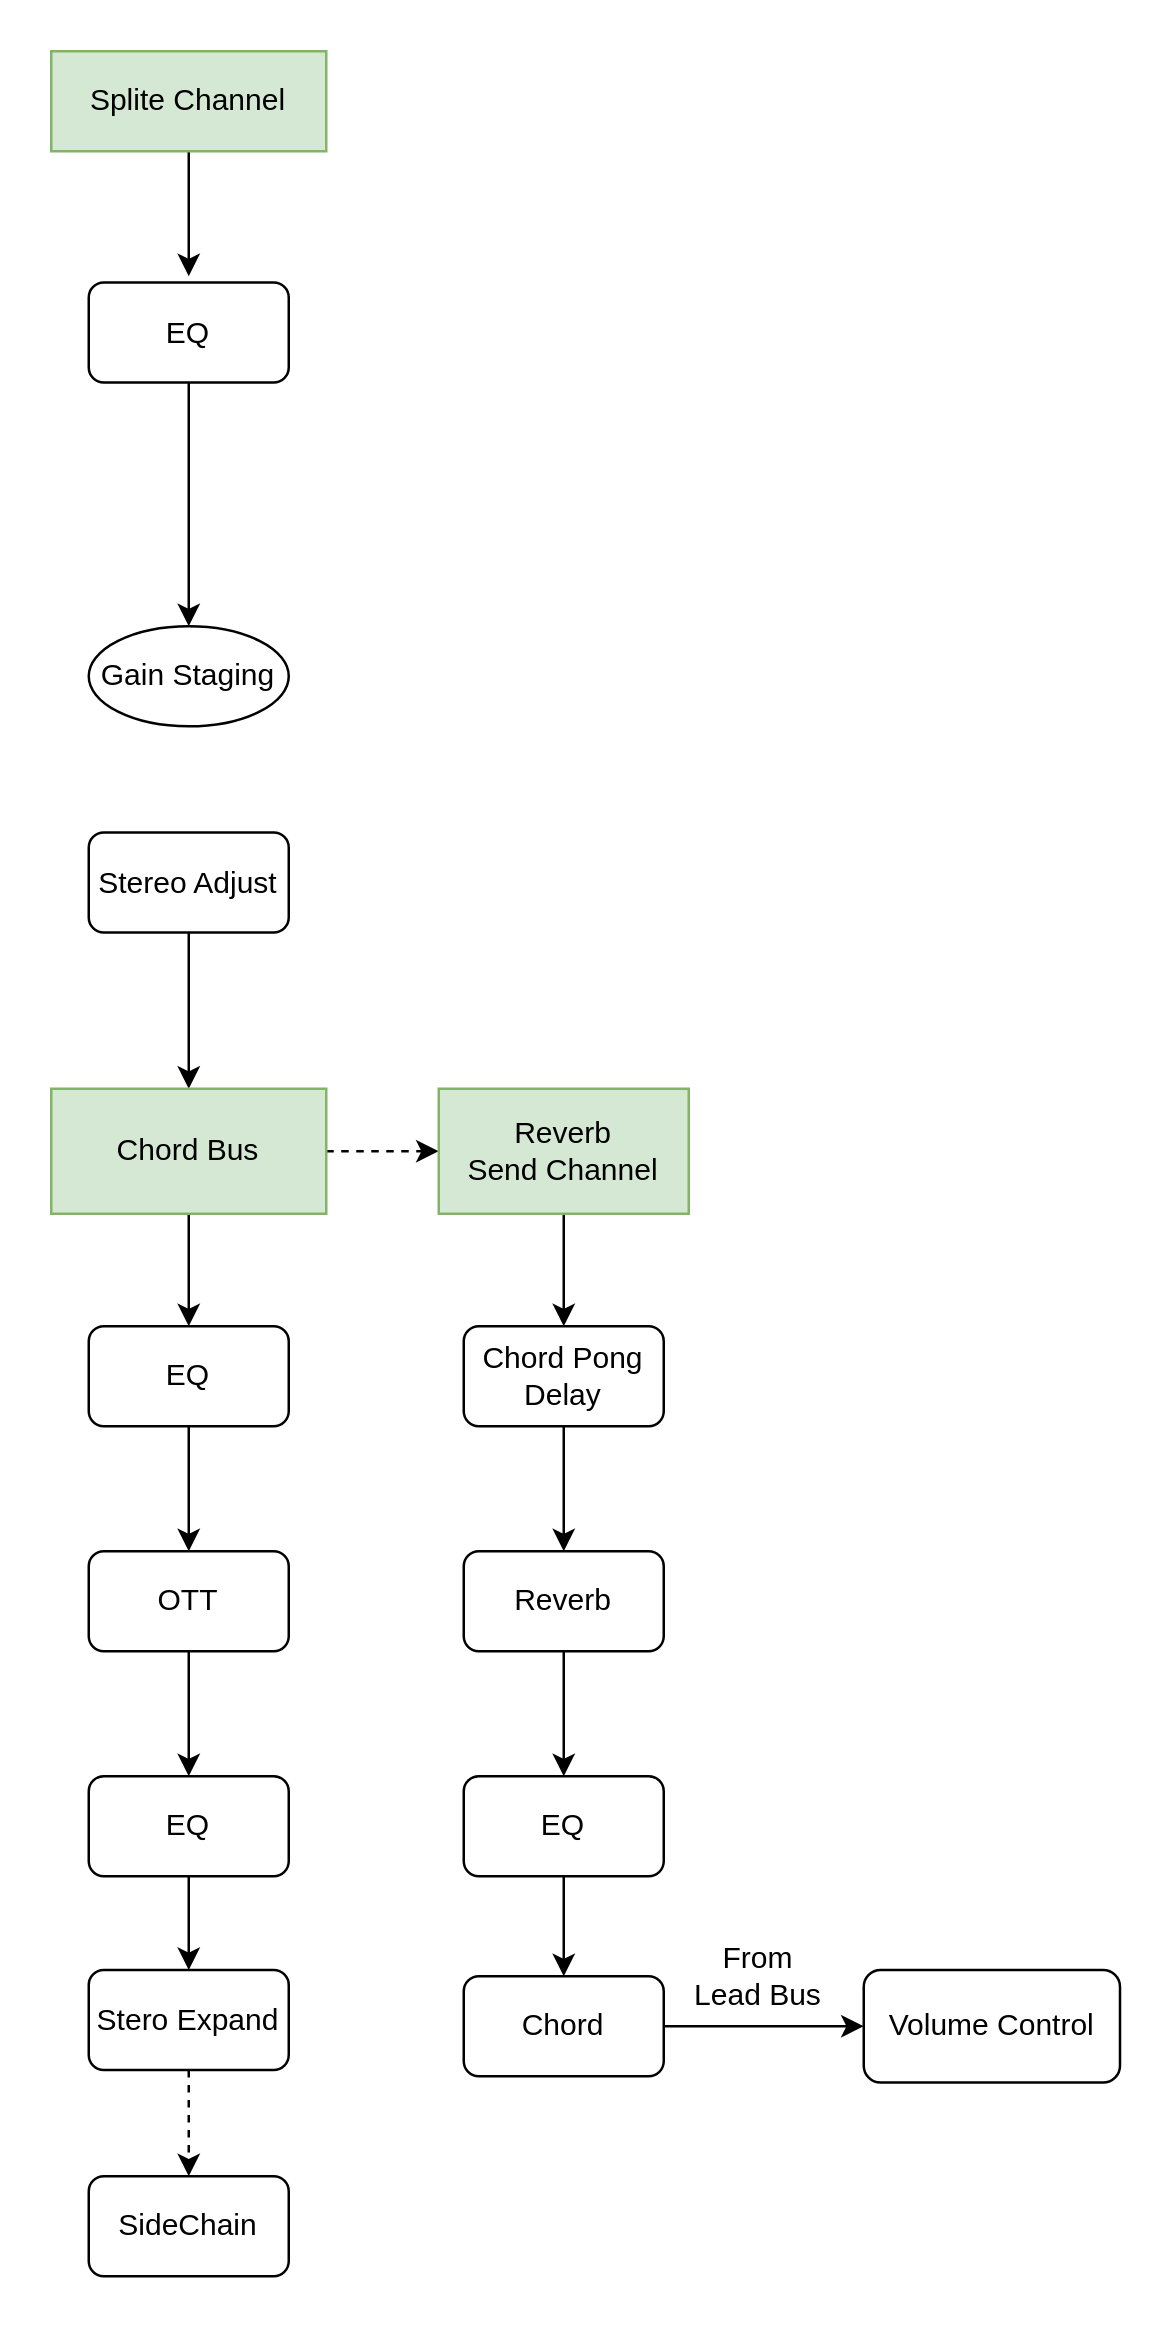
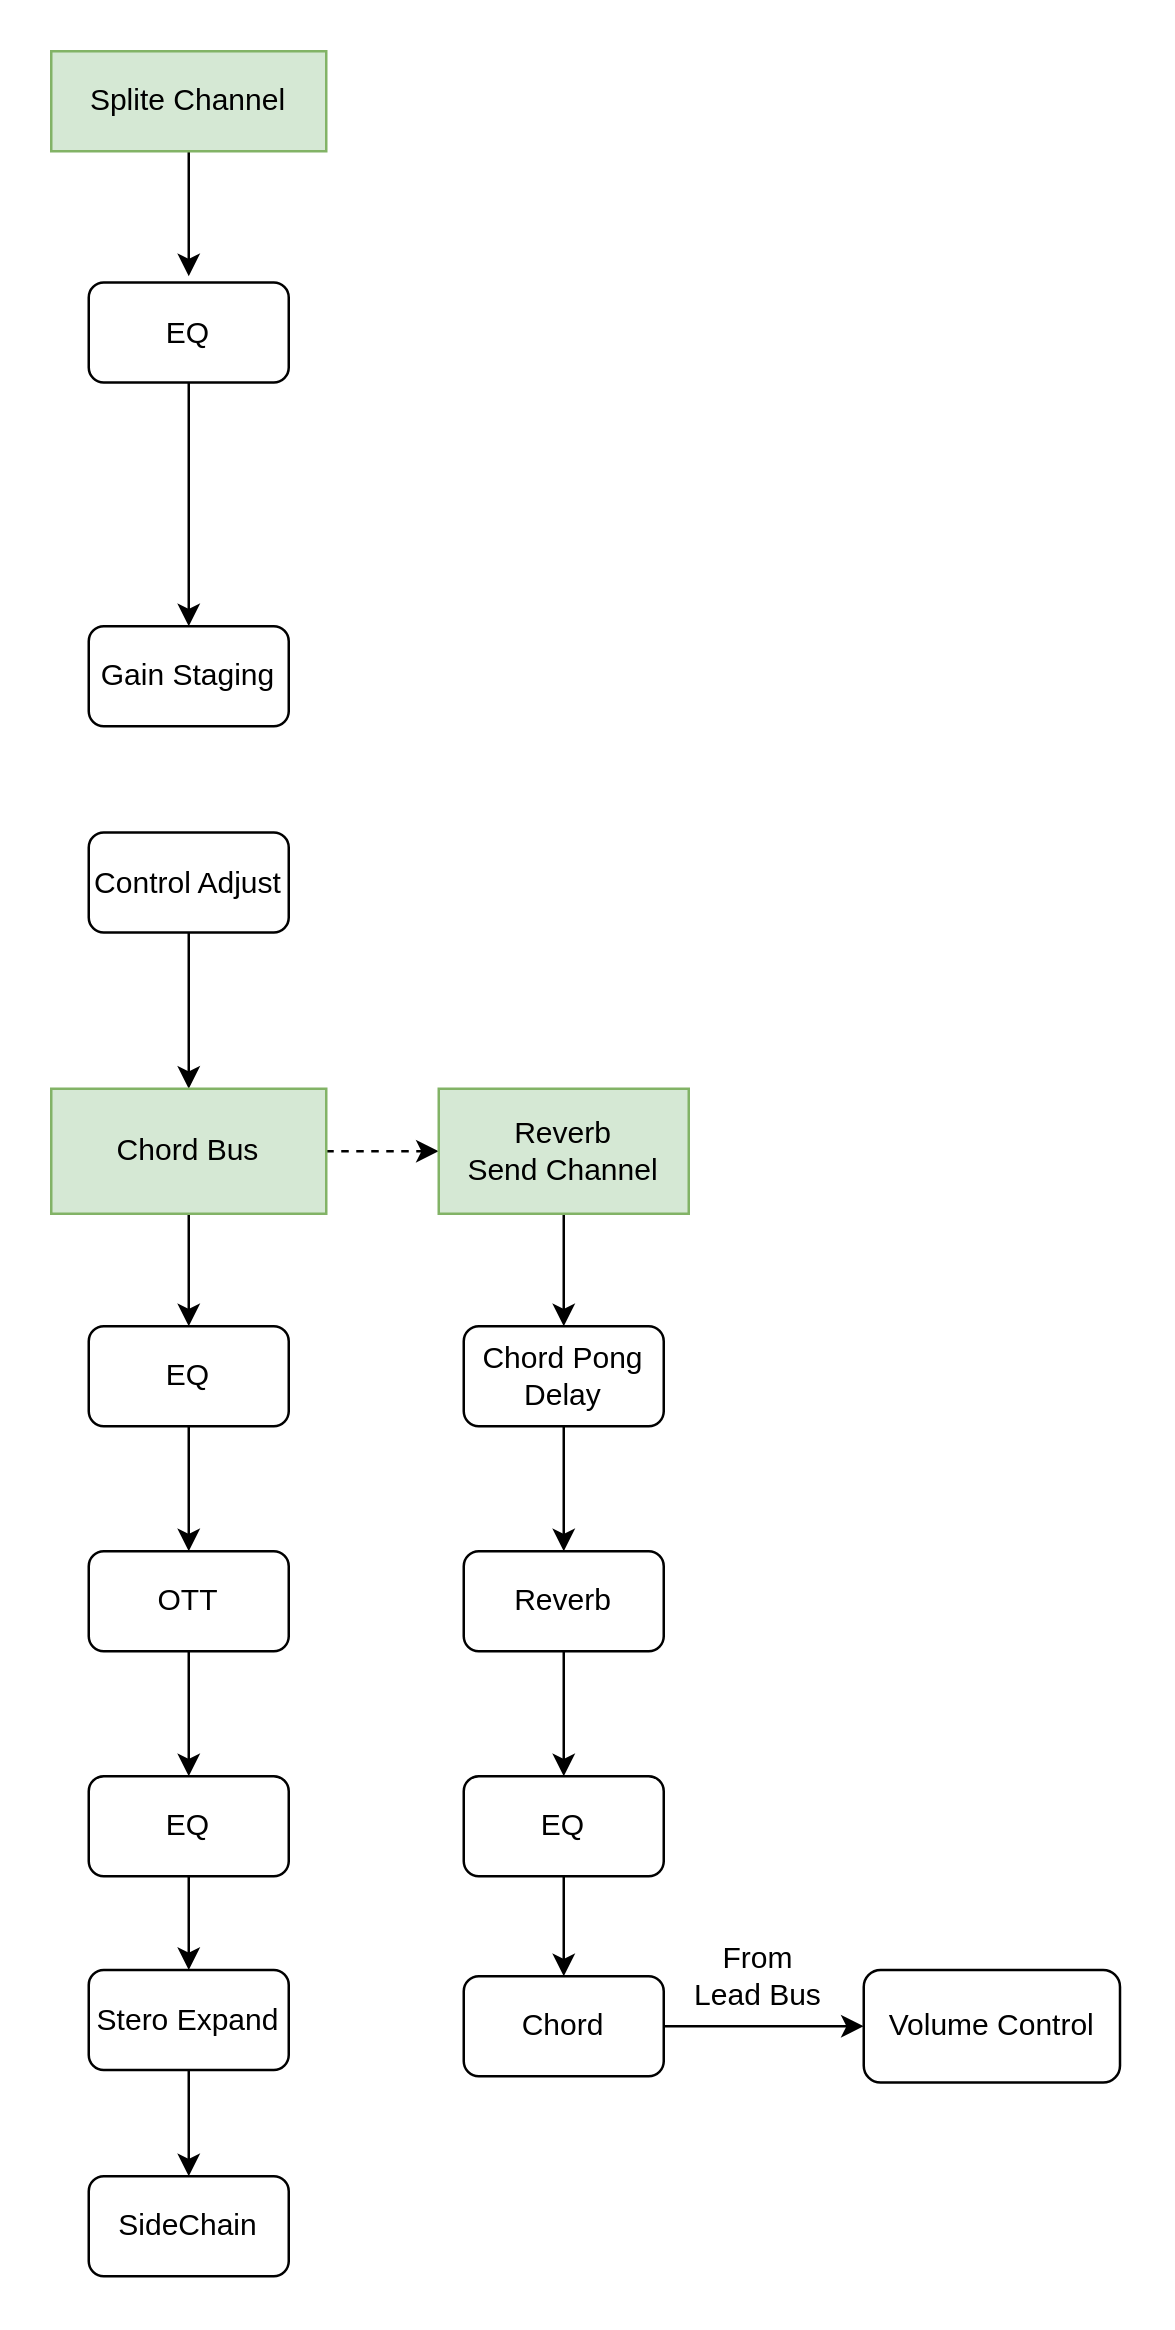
(189, 676) -> (189, 676)
(189, 884) -> (189, 884)
(189, 2116) -> (189, 2116)
